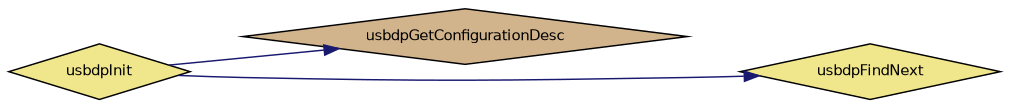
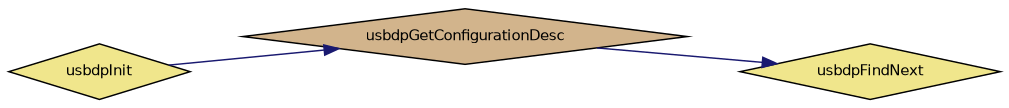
(461, 80) -> (680, 55)
